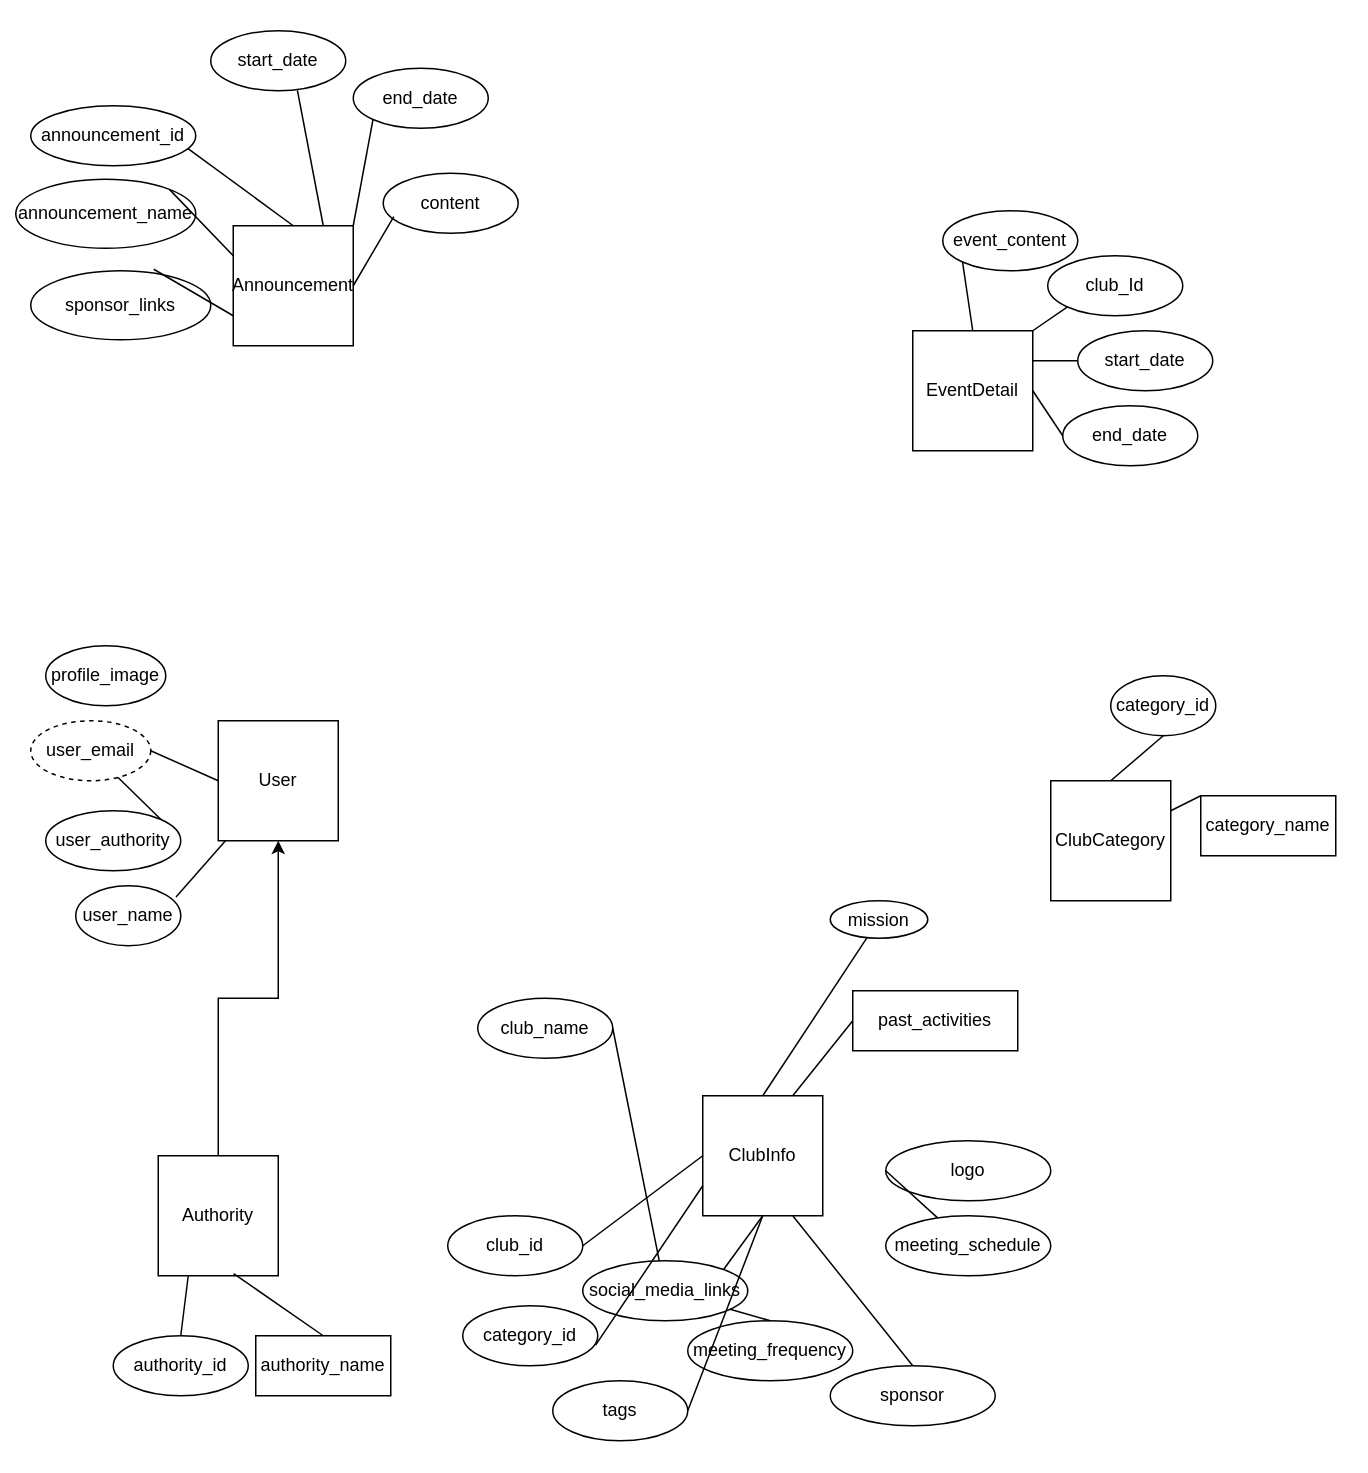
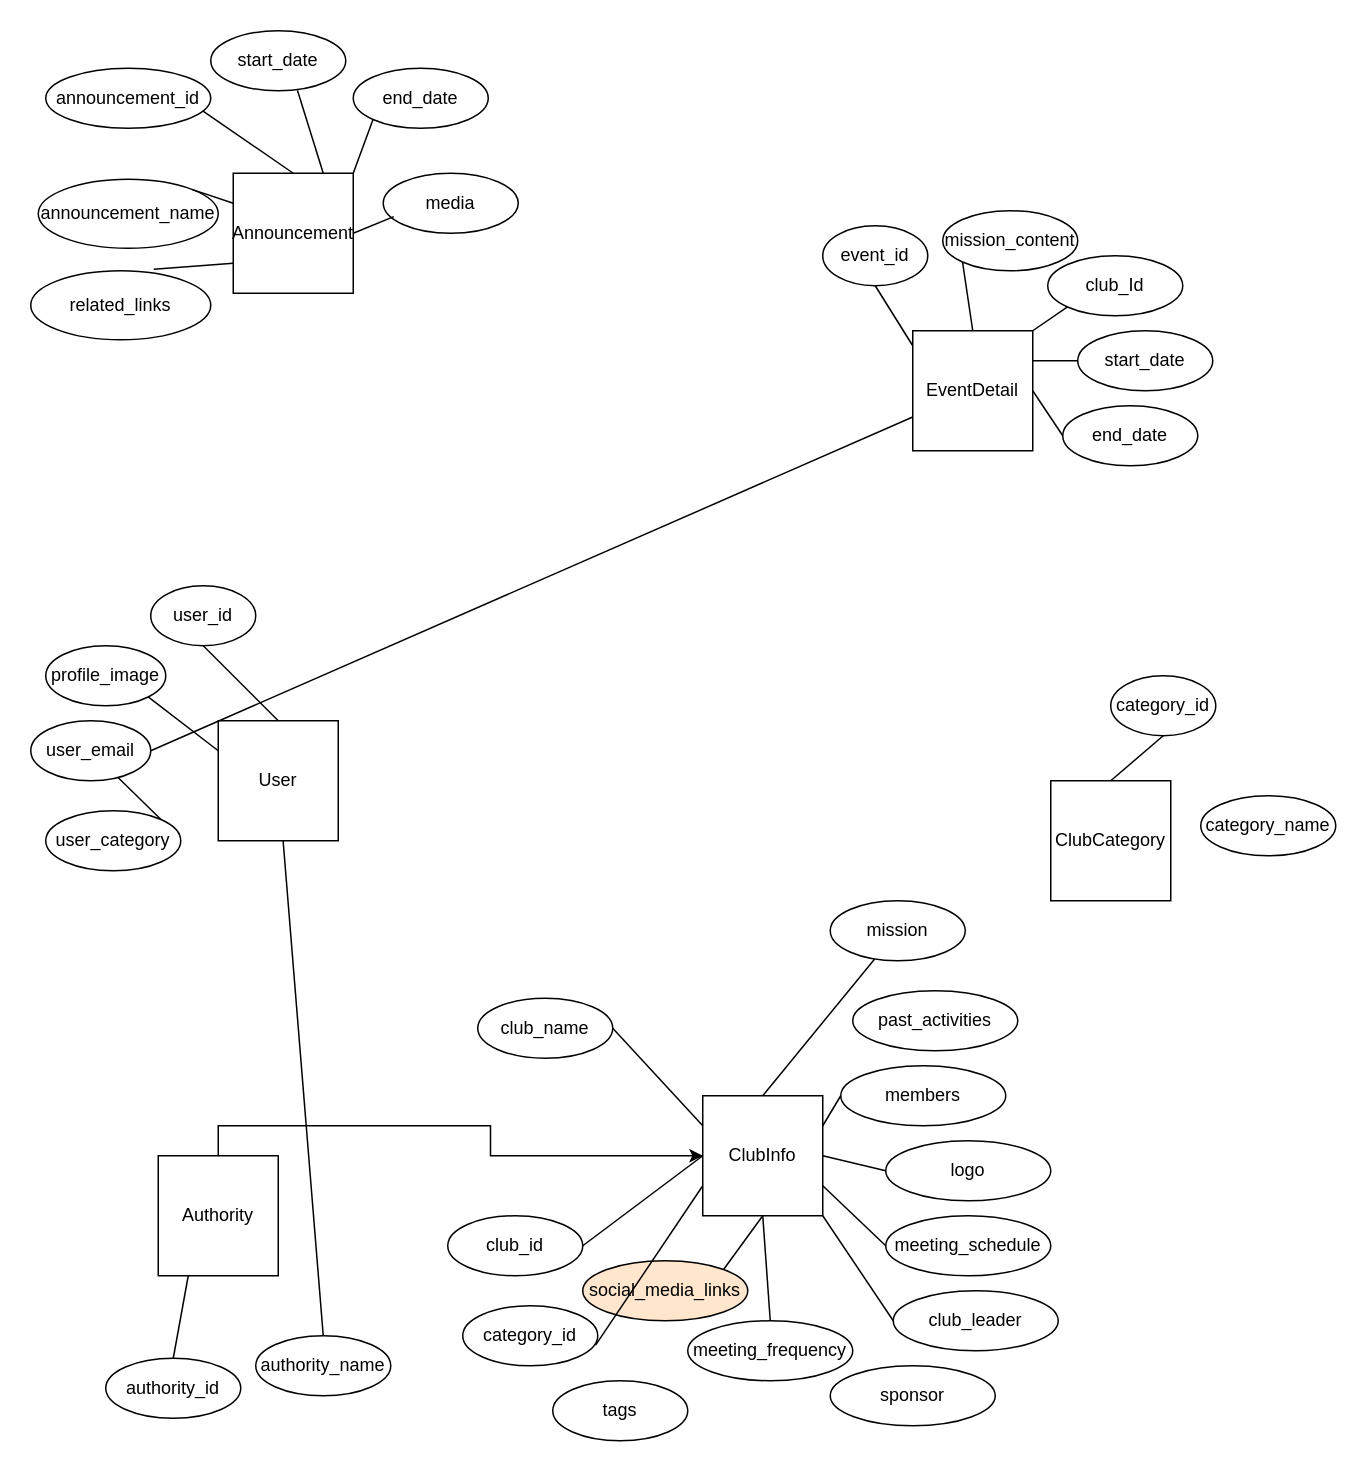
(113, 136) -> (128, 98)
(451, 203) -> (451, 203)
(106, 214) -> (128, 214)
(1010, 241) -> (1010, 241)
none -> (875, 256)
(293, 286) -> (293, 233)
(121, 305) -> (121, 305)
none -> (894, 316)
none -> (203, 616)
none -> (241, 683)
none -> (183, 724)
(91, 751) -> (91, 751)
(184, 766) -> (531, 584)
(1186, 803) -> none
(1268, 826) -> (1268, 826)
(113, 841) -> (113, 841)
(201, 869) -> none
(128, 916) -> none
(879, 920) -> (898, 931)
(257, 998) -> (469, 1126)
(935, 1021) -> (935, 1021)
(823, 1058) -> none
none -> (923, 1096)
none -> (832, 1110)
(635, 1137) -> (658, 1077)
(912, 1194) -> (854, 1163)
none -> (855, 1216)
none -> (858, 1268)
(665, 1291) -> (665, 1291)
(853, 1291) -> none
(279, 1305) -> (303, 1088)
(751, 1315) -> (767, 1270)
(724, 1317) -> none
none -> (976, 1321)
(181, 1366) -> (173, 1388)
(323, 1366) -> (323, 1366)
